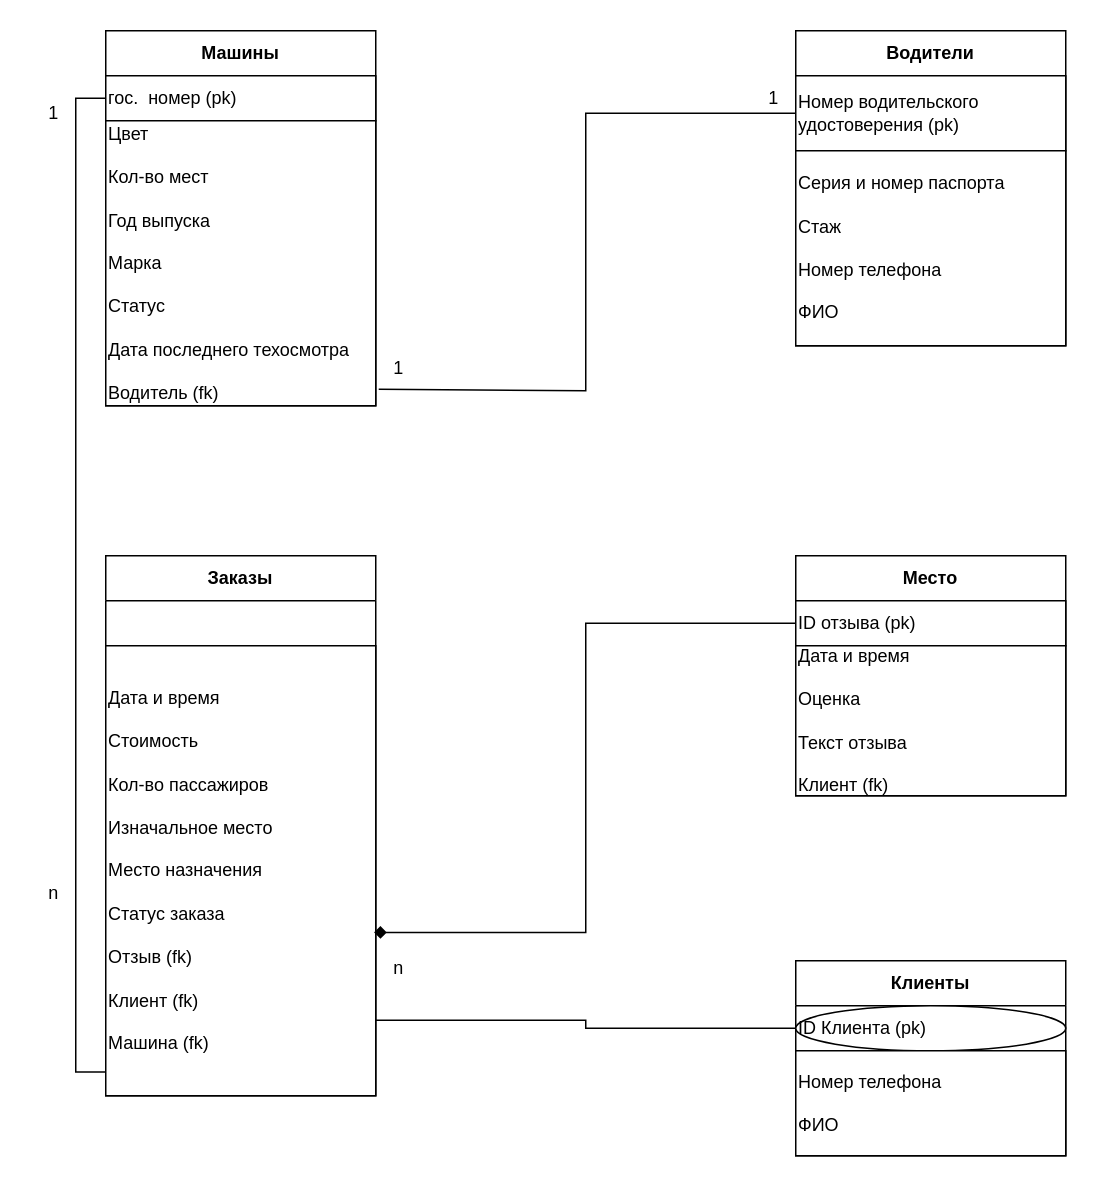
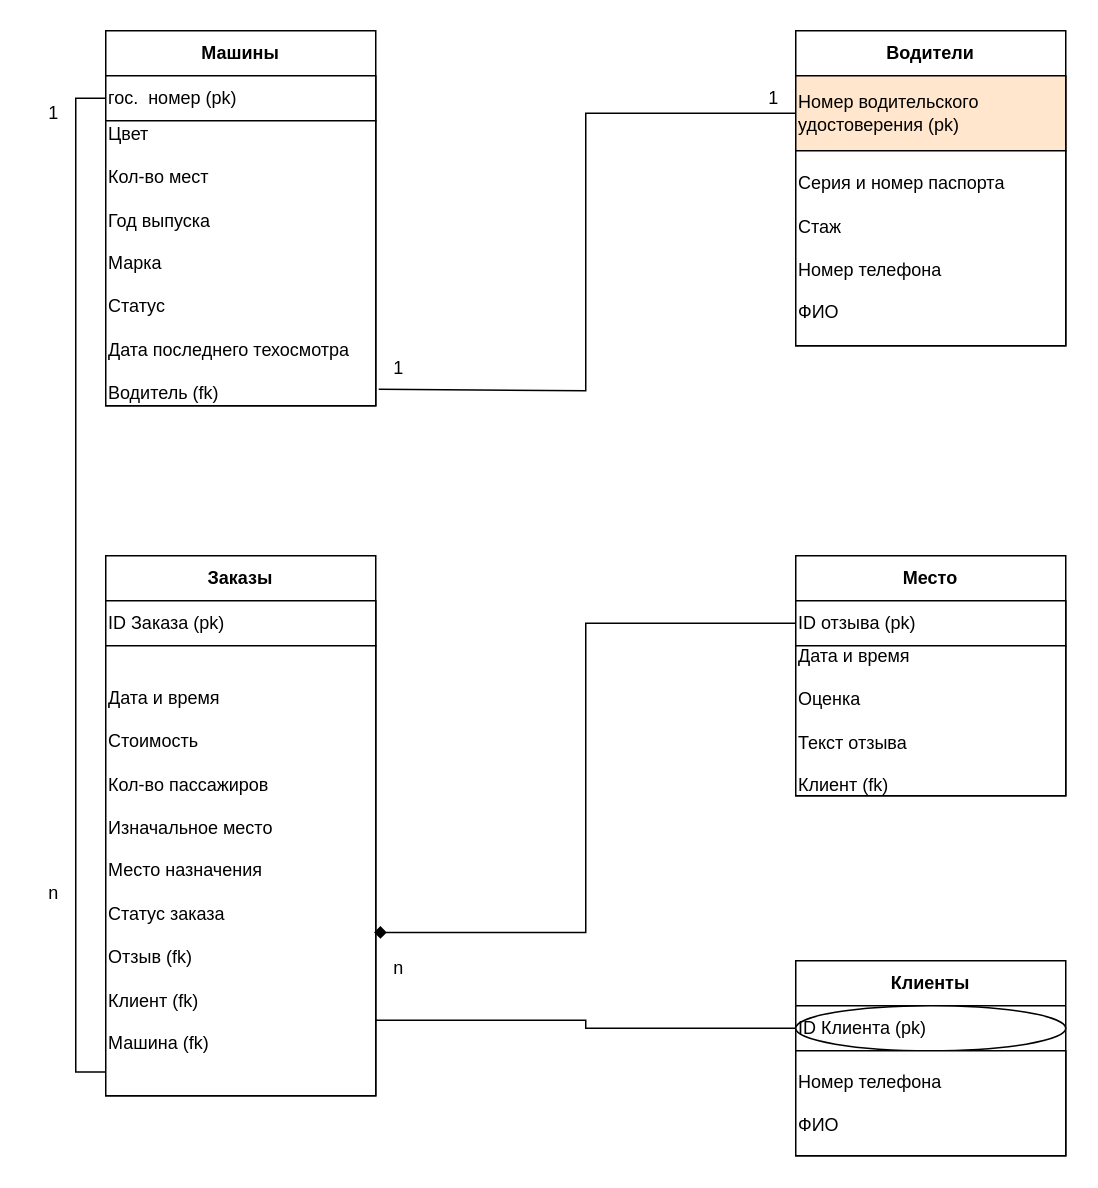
(931, 113) -> (931, 113)
none -> (241, 623)
